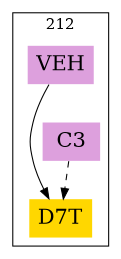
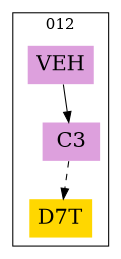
(61, 25) -> (61, 25)
(30, 136) -> (65, 98)
